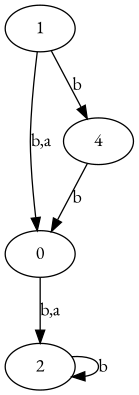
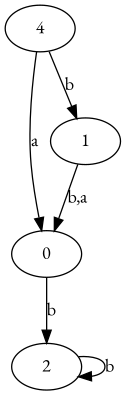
(66, 79) -> (60, 79)
(78, 198) -> (35, 141)
(51, 310) -> (52, 310)
